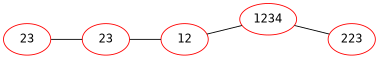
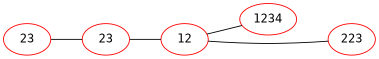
(312, 30) -> (268, 43)
